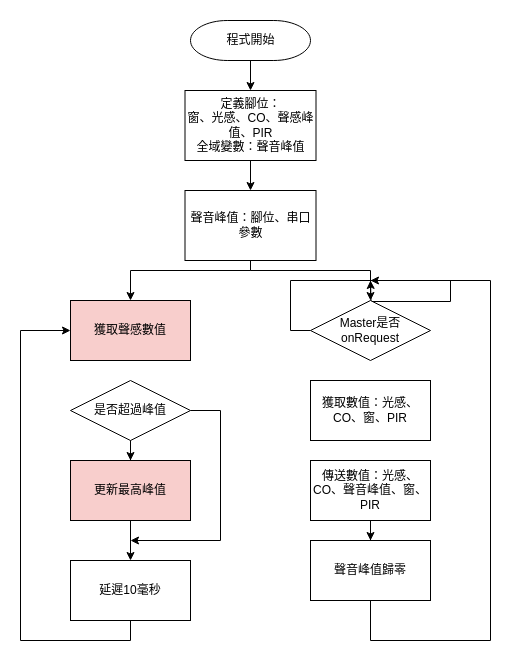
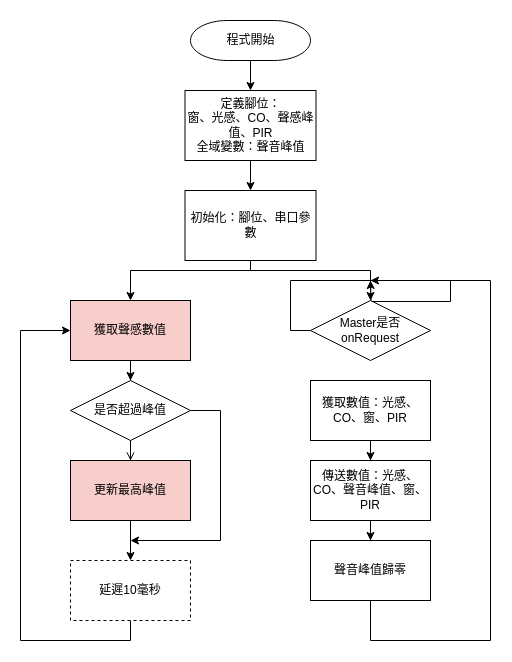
(251, 226) -> (251, 226)
none -> (131, 375)
(131, 452) -> (131, 454)
none -> (371, 455)
(131, 591) -> (131, 591)
